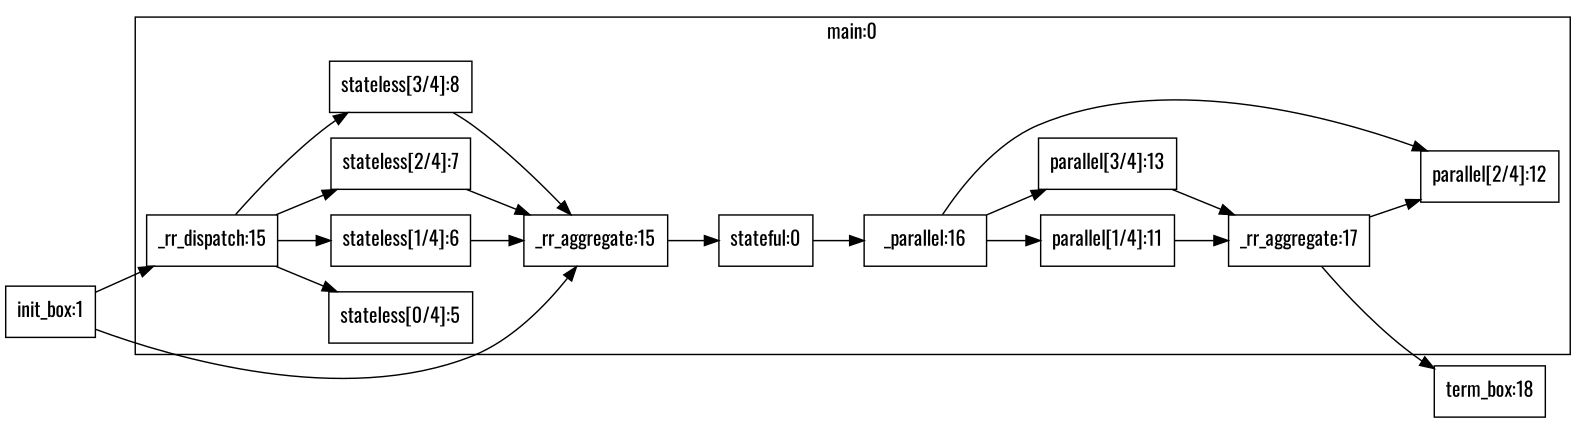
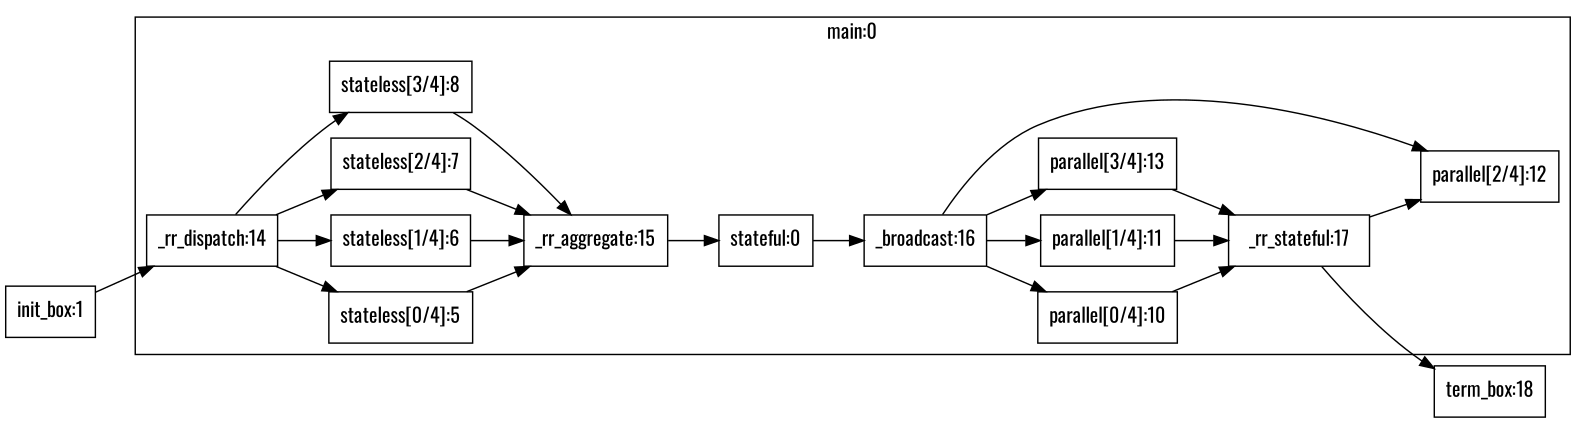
(212, 241) -> (212, 241)
(925, 241) -> (925, 241)
(1299, 241) -> (1299, 241)
none -> (1108, 317)
(344, 378) -> (491, 282)
